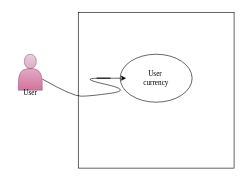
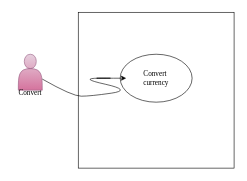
(156, 78) -> (156, 78)
(30, 93) -> (30, 93)
